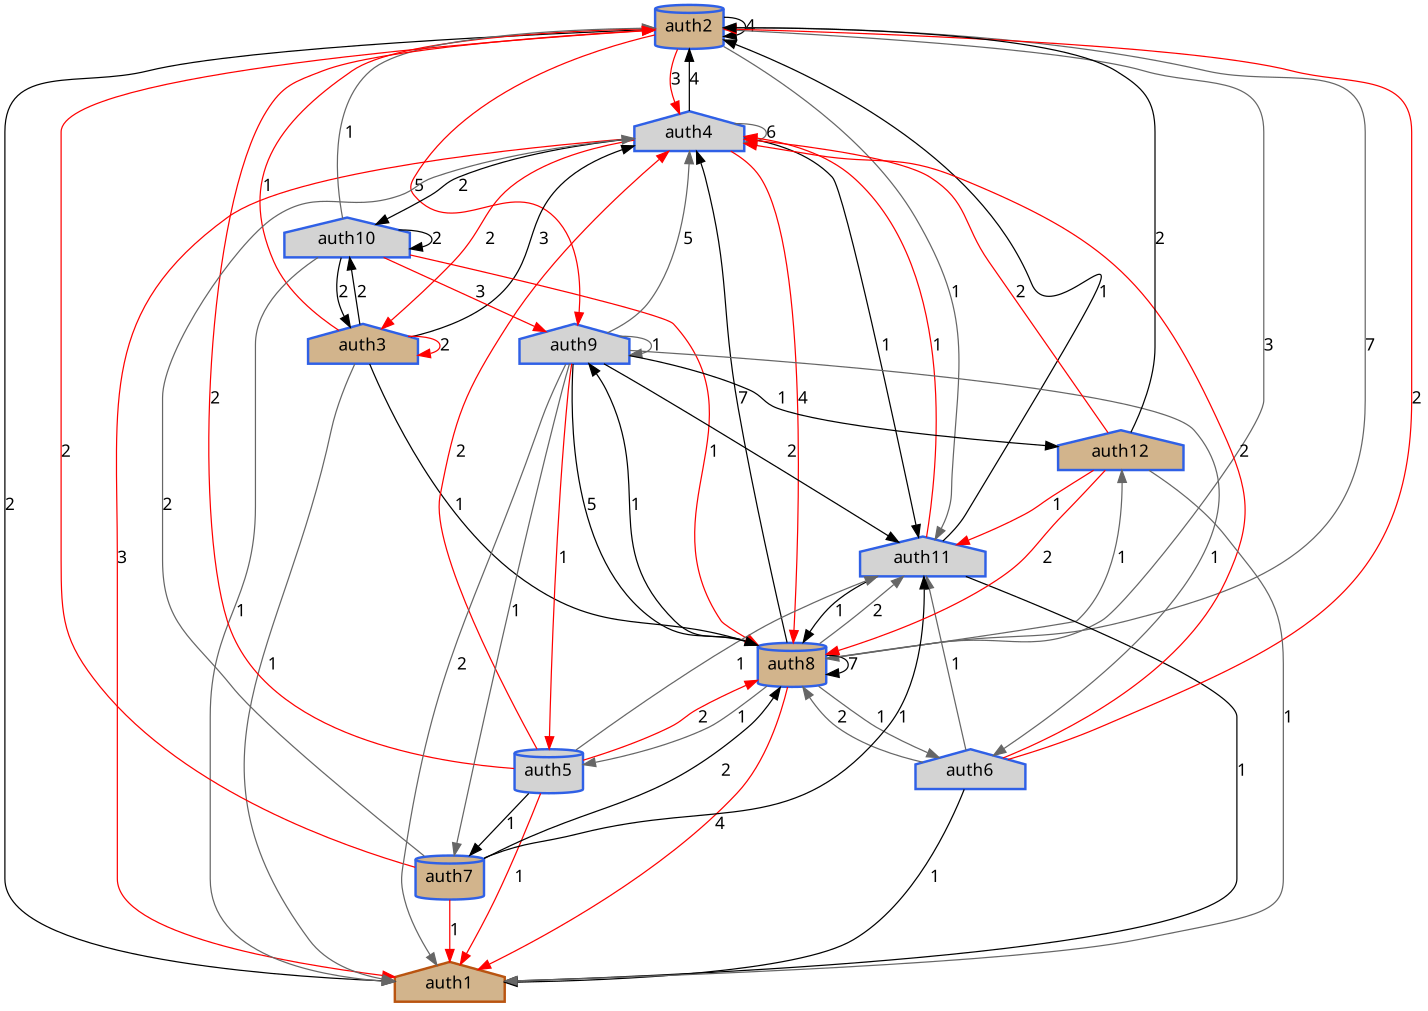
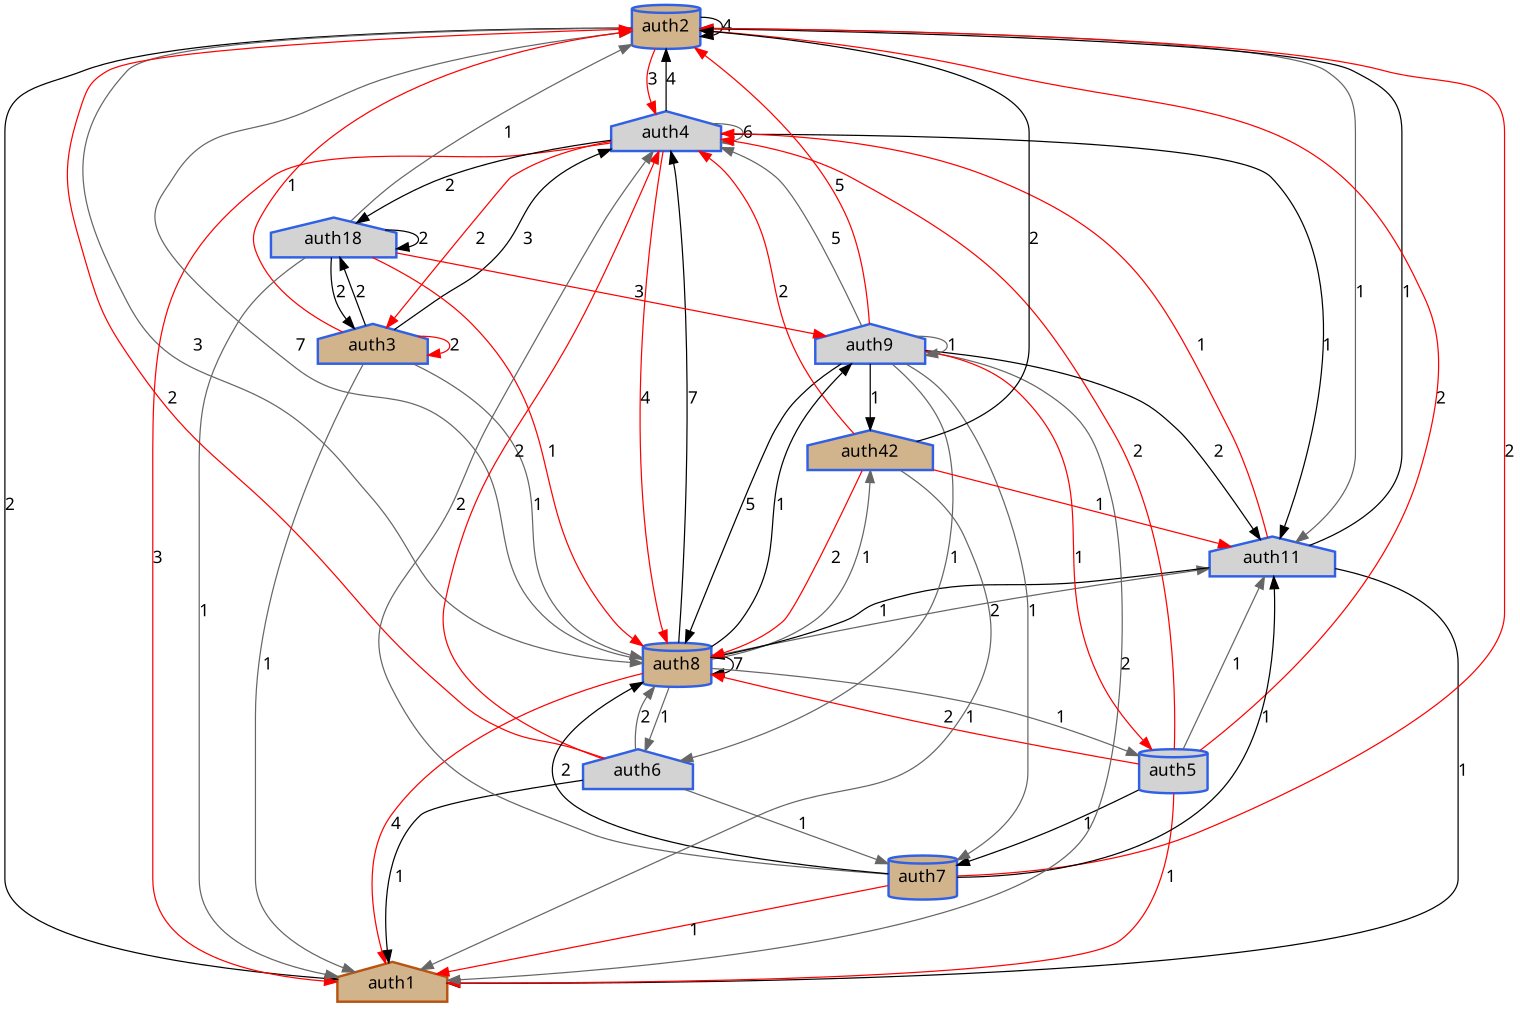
(419, 171) -> (824, 178)
(347, 240) -> (334, 240)
(1121, 452) -> (870, 452)
(510, 569) -> (532, 507)
(948, 670) -> (780, 824)
